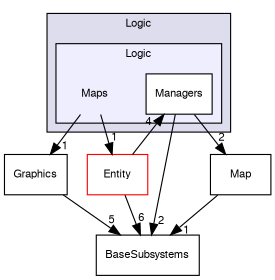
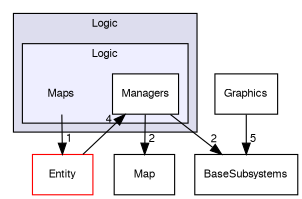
(69, 130) -> none
(131, 210) -> none
(199, 211) -> none
